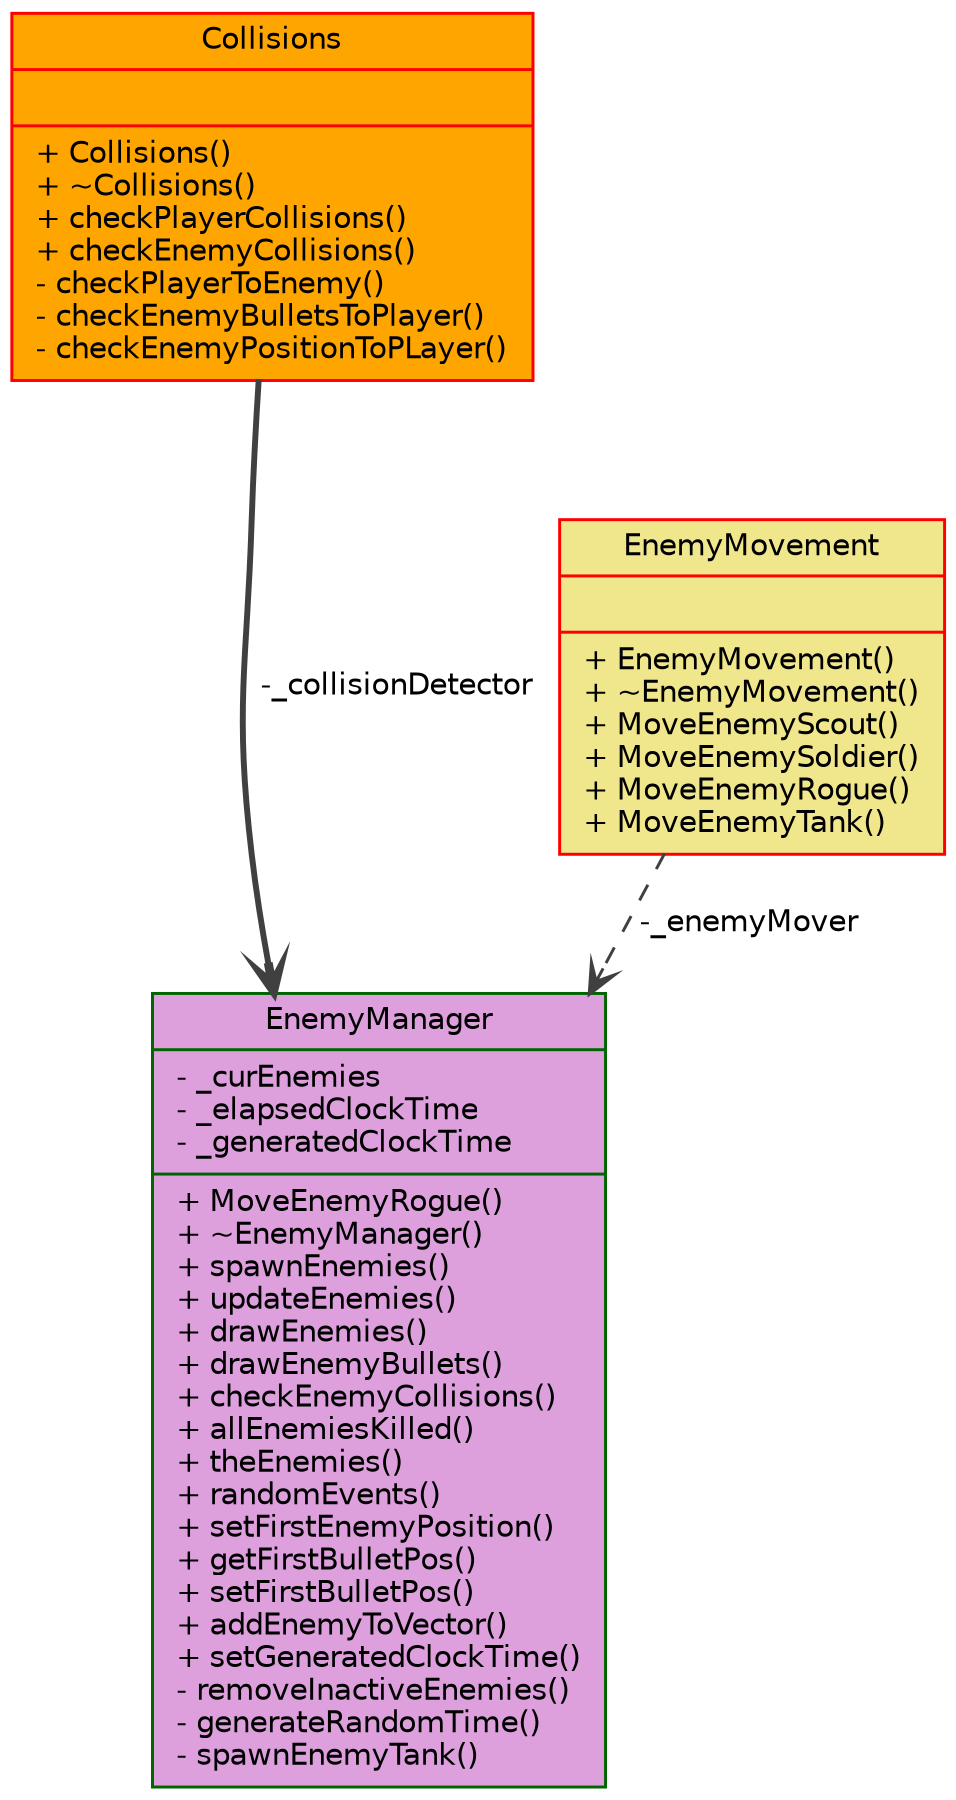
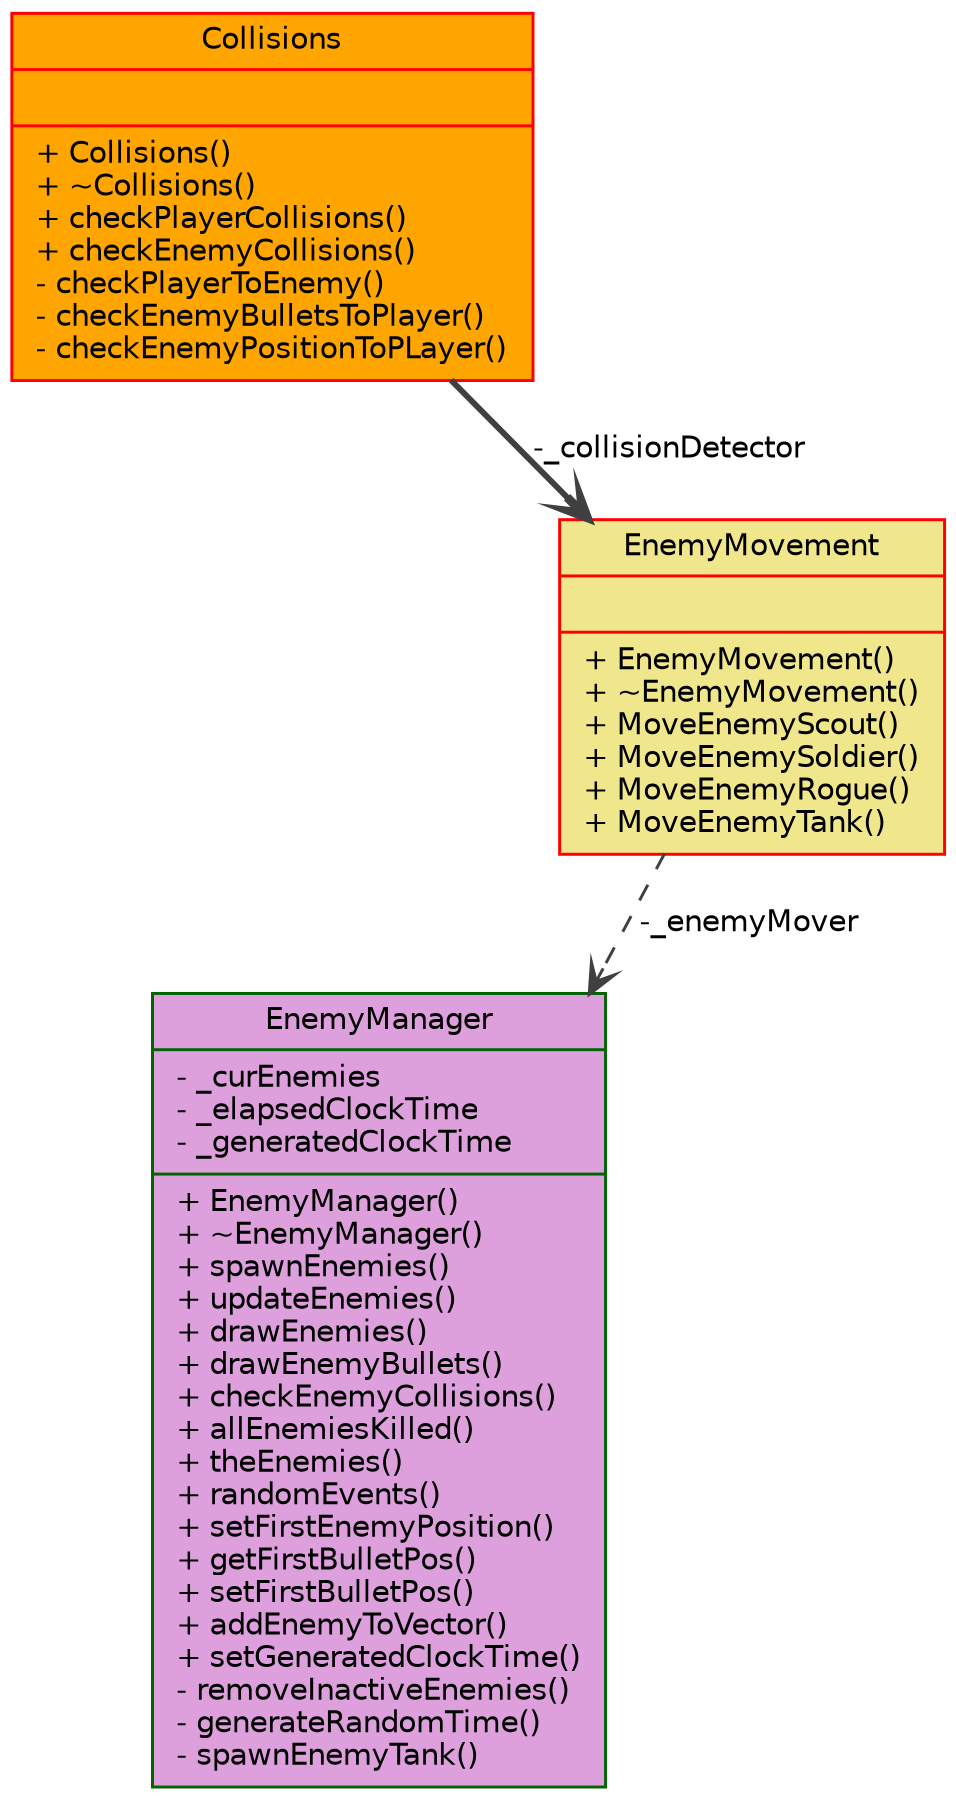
(244, 673) -> (510, 440)
(341, 1202) -> (318, 1202)
